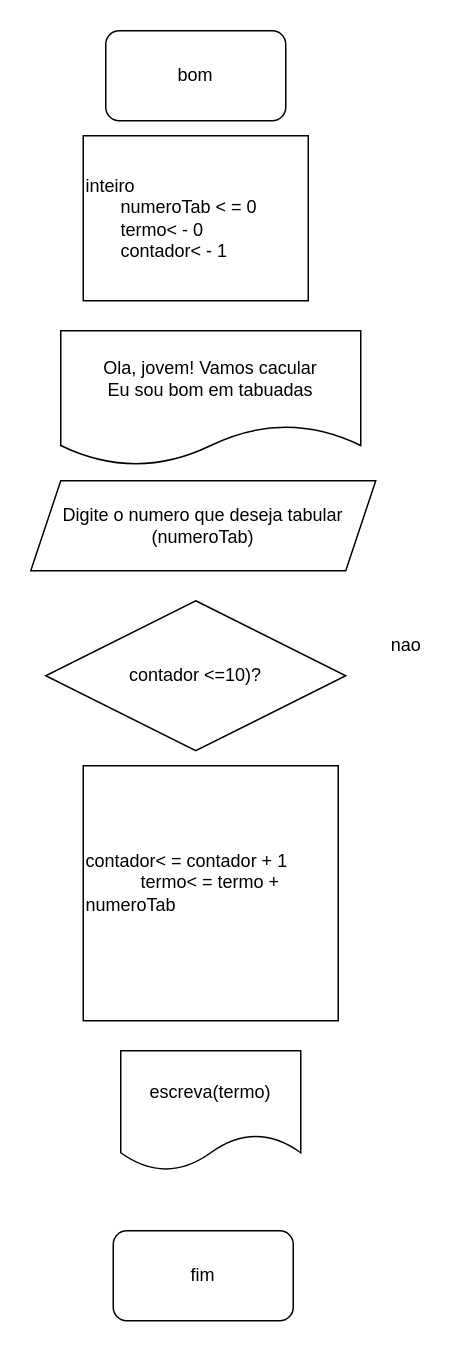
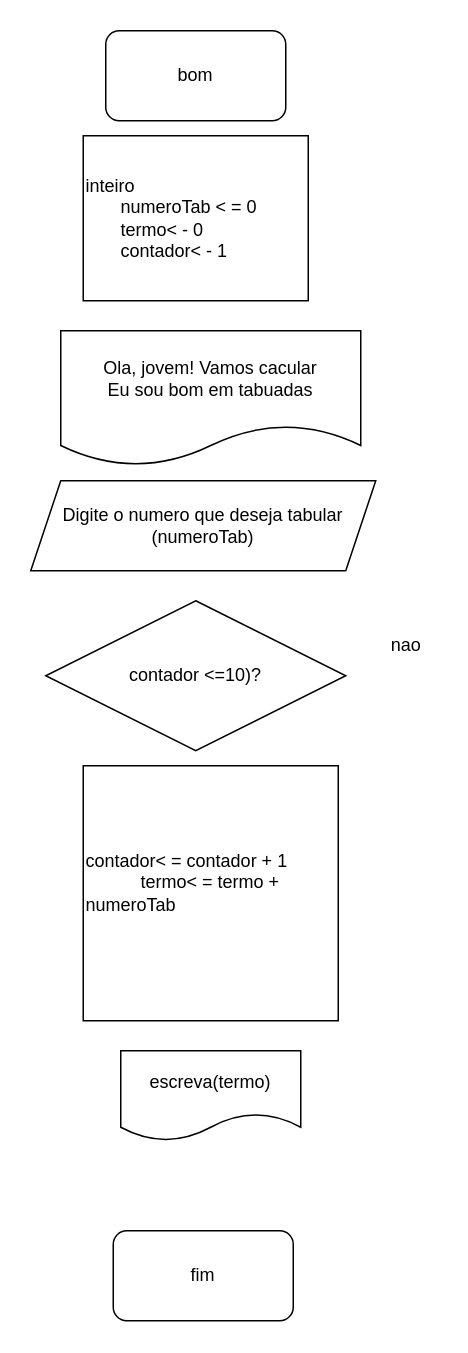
(211, 1111) -> (211, 1096)
